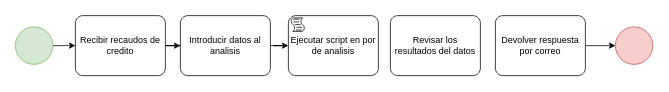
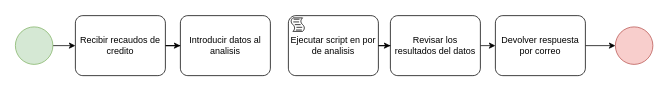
(282, 45) -> none
none -> (378, 45)
none -> (485, 45)
